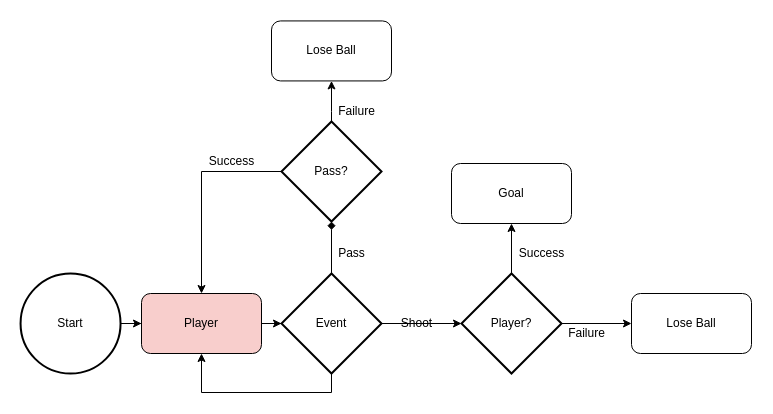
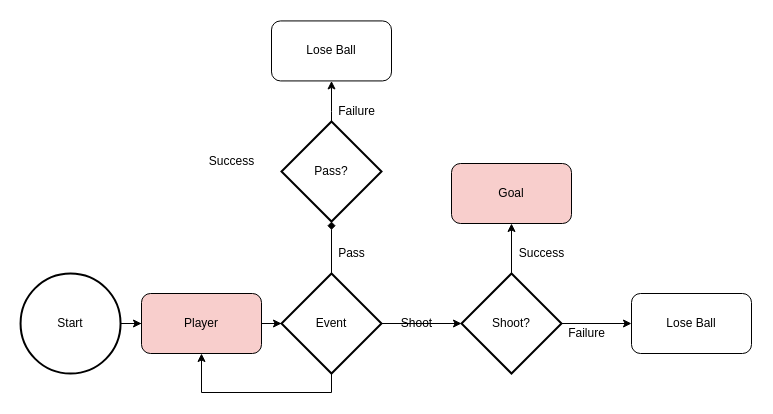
(202, 190) -> none
(512, 194) -> (512, 194)
(512, 324) -> (512, 324)
